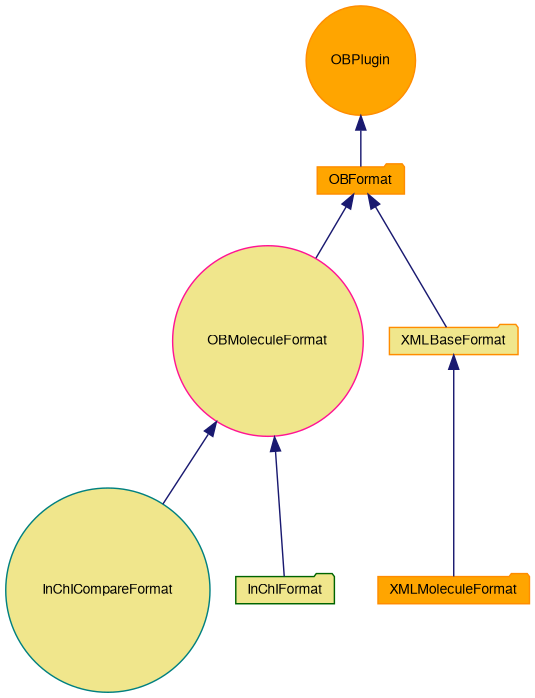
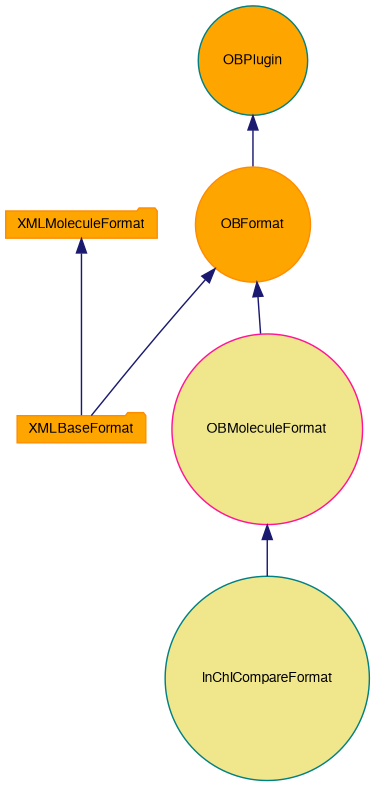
(361, 61) -> (253, 61)
(361, 180) -> (253, 225)
(454, 341) -> (81, 429)
(454, 473) -> (81, 334)
(285, 590) -> none
